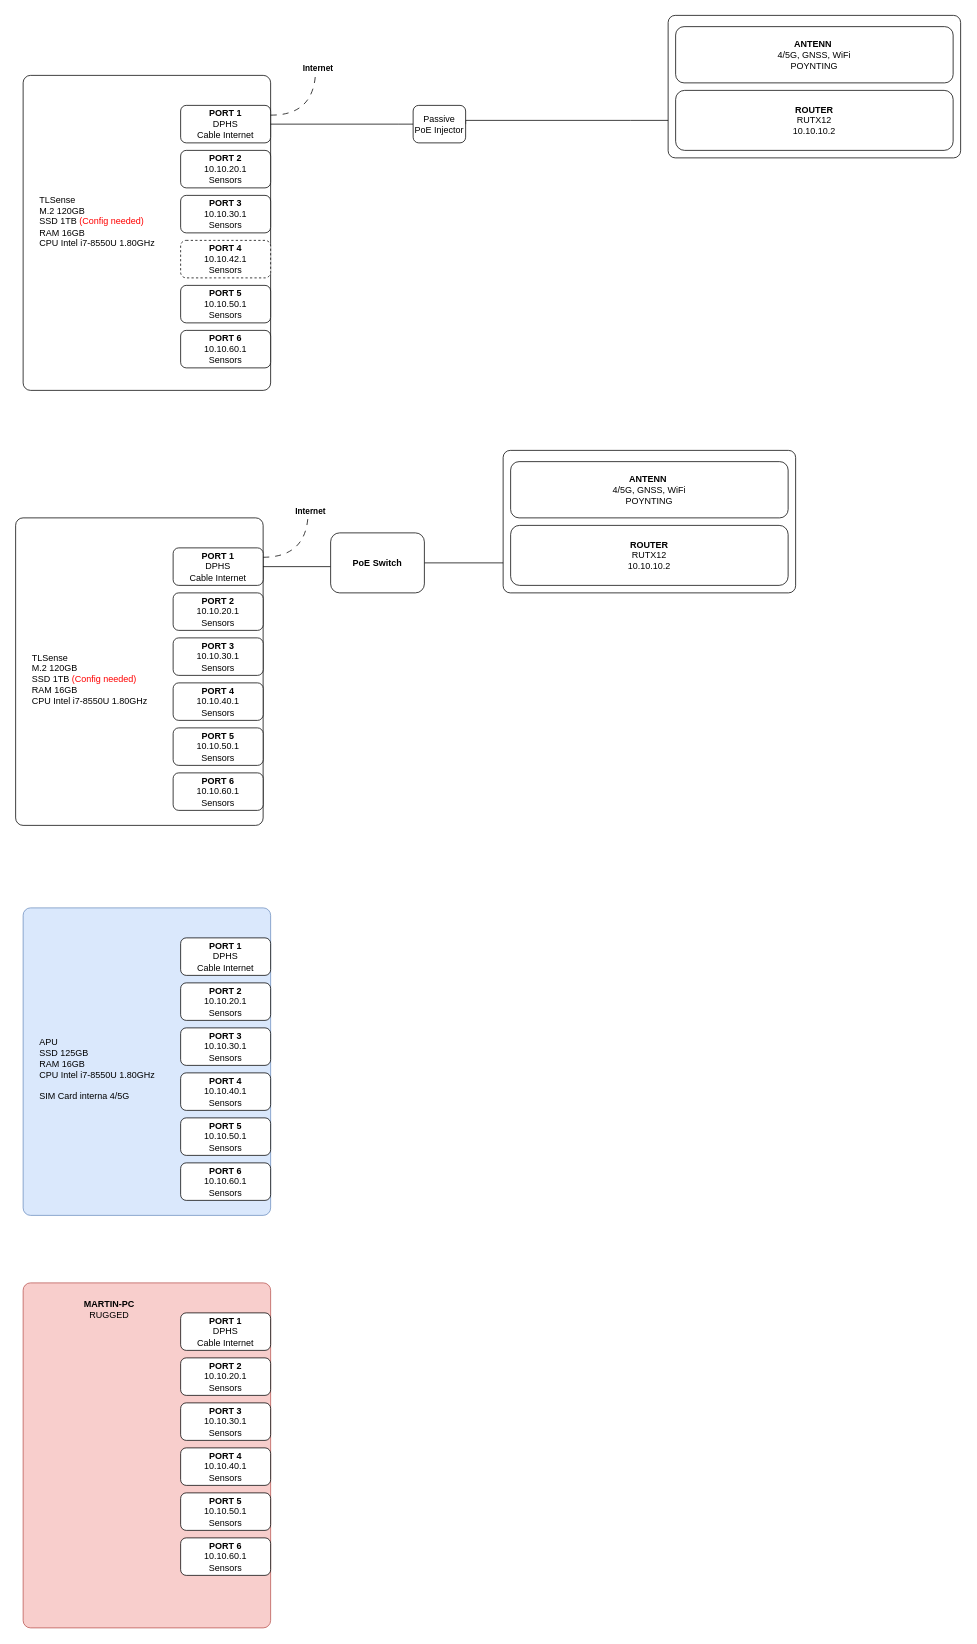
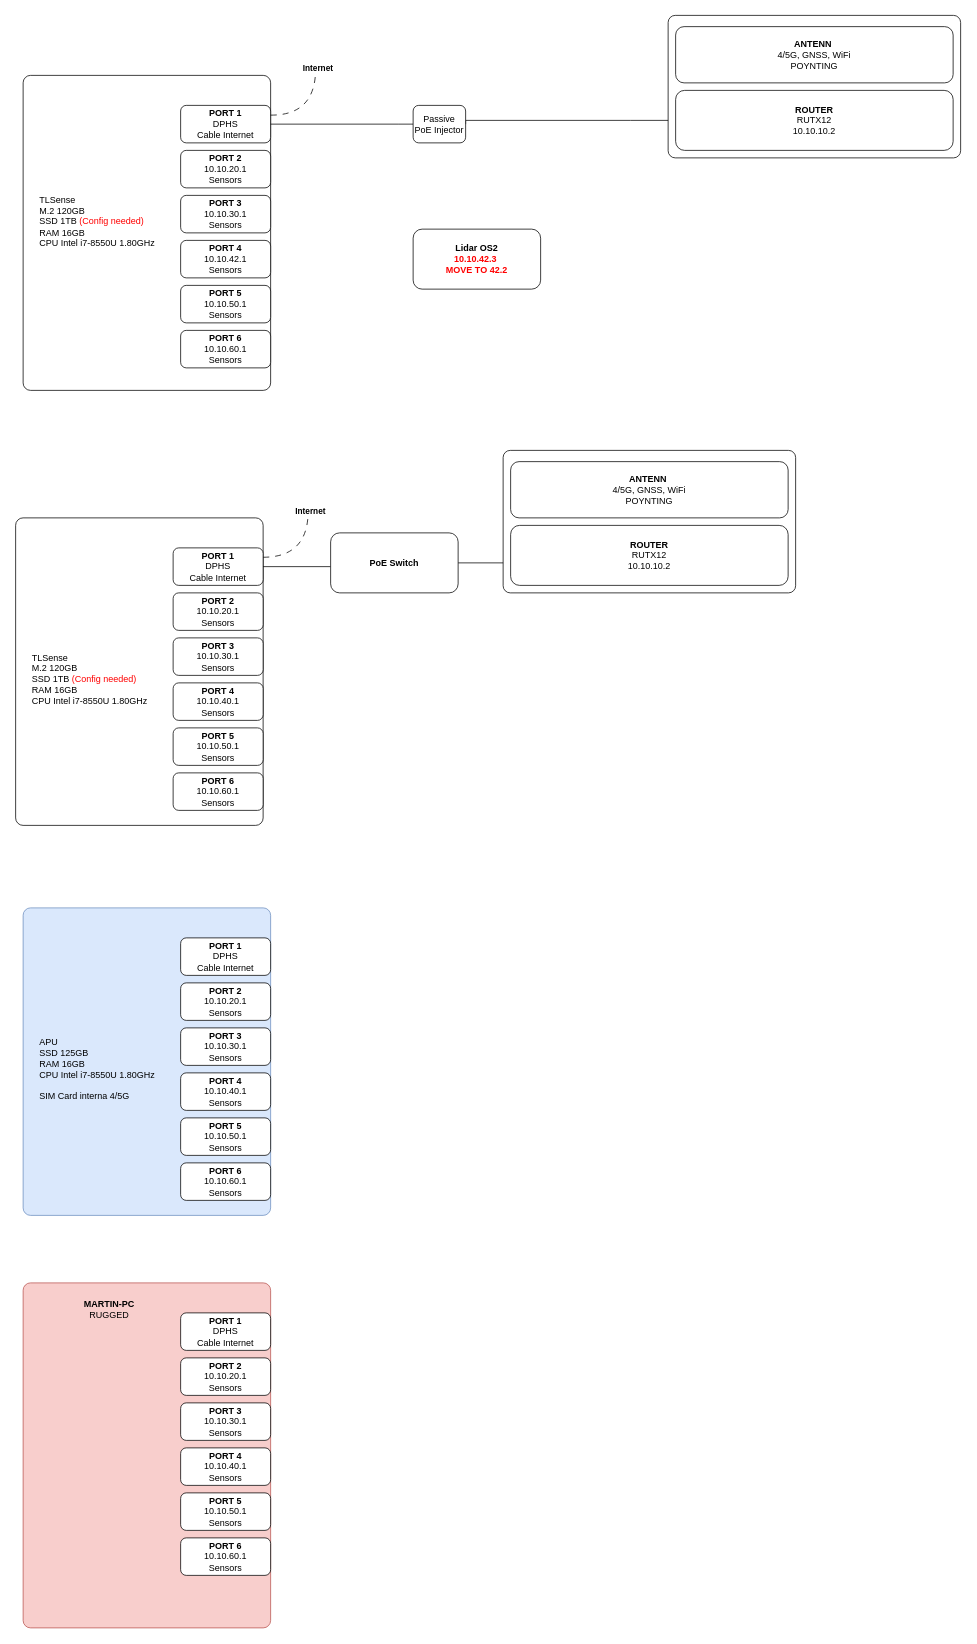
(225, 259) -> (225, 259)
none -> (477, 259)
(377, 563) -> (394, 563)
